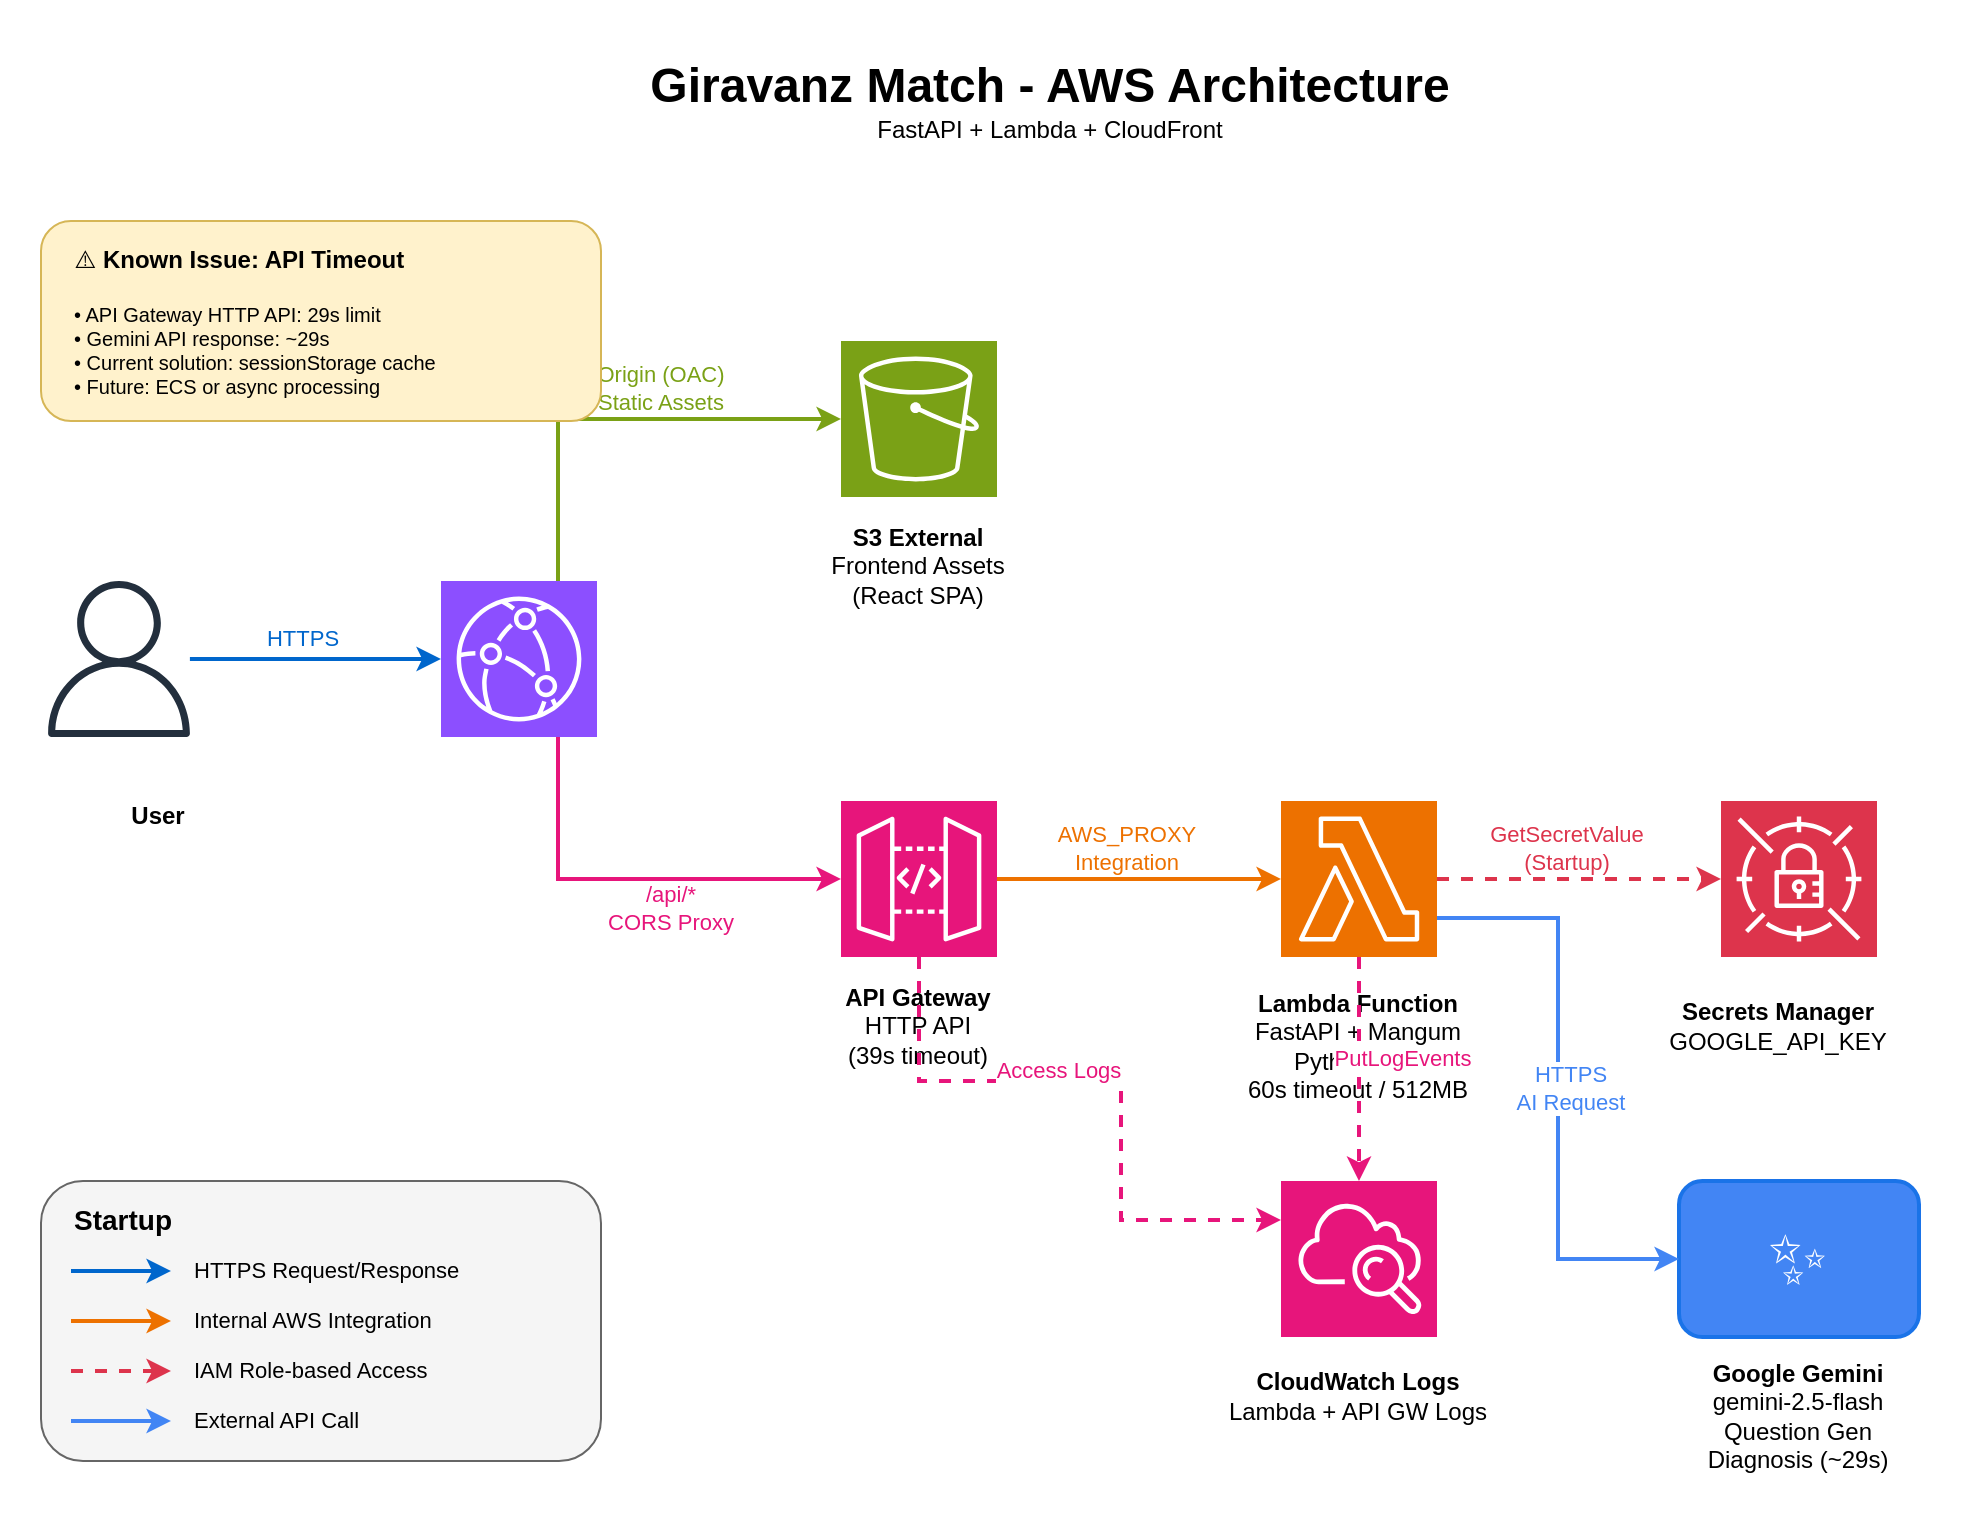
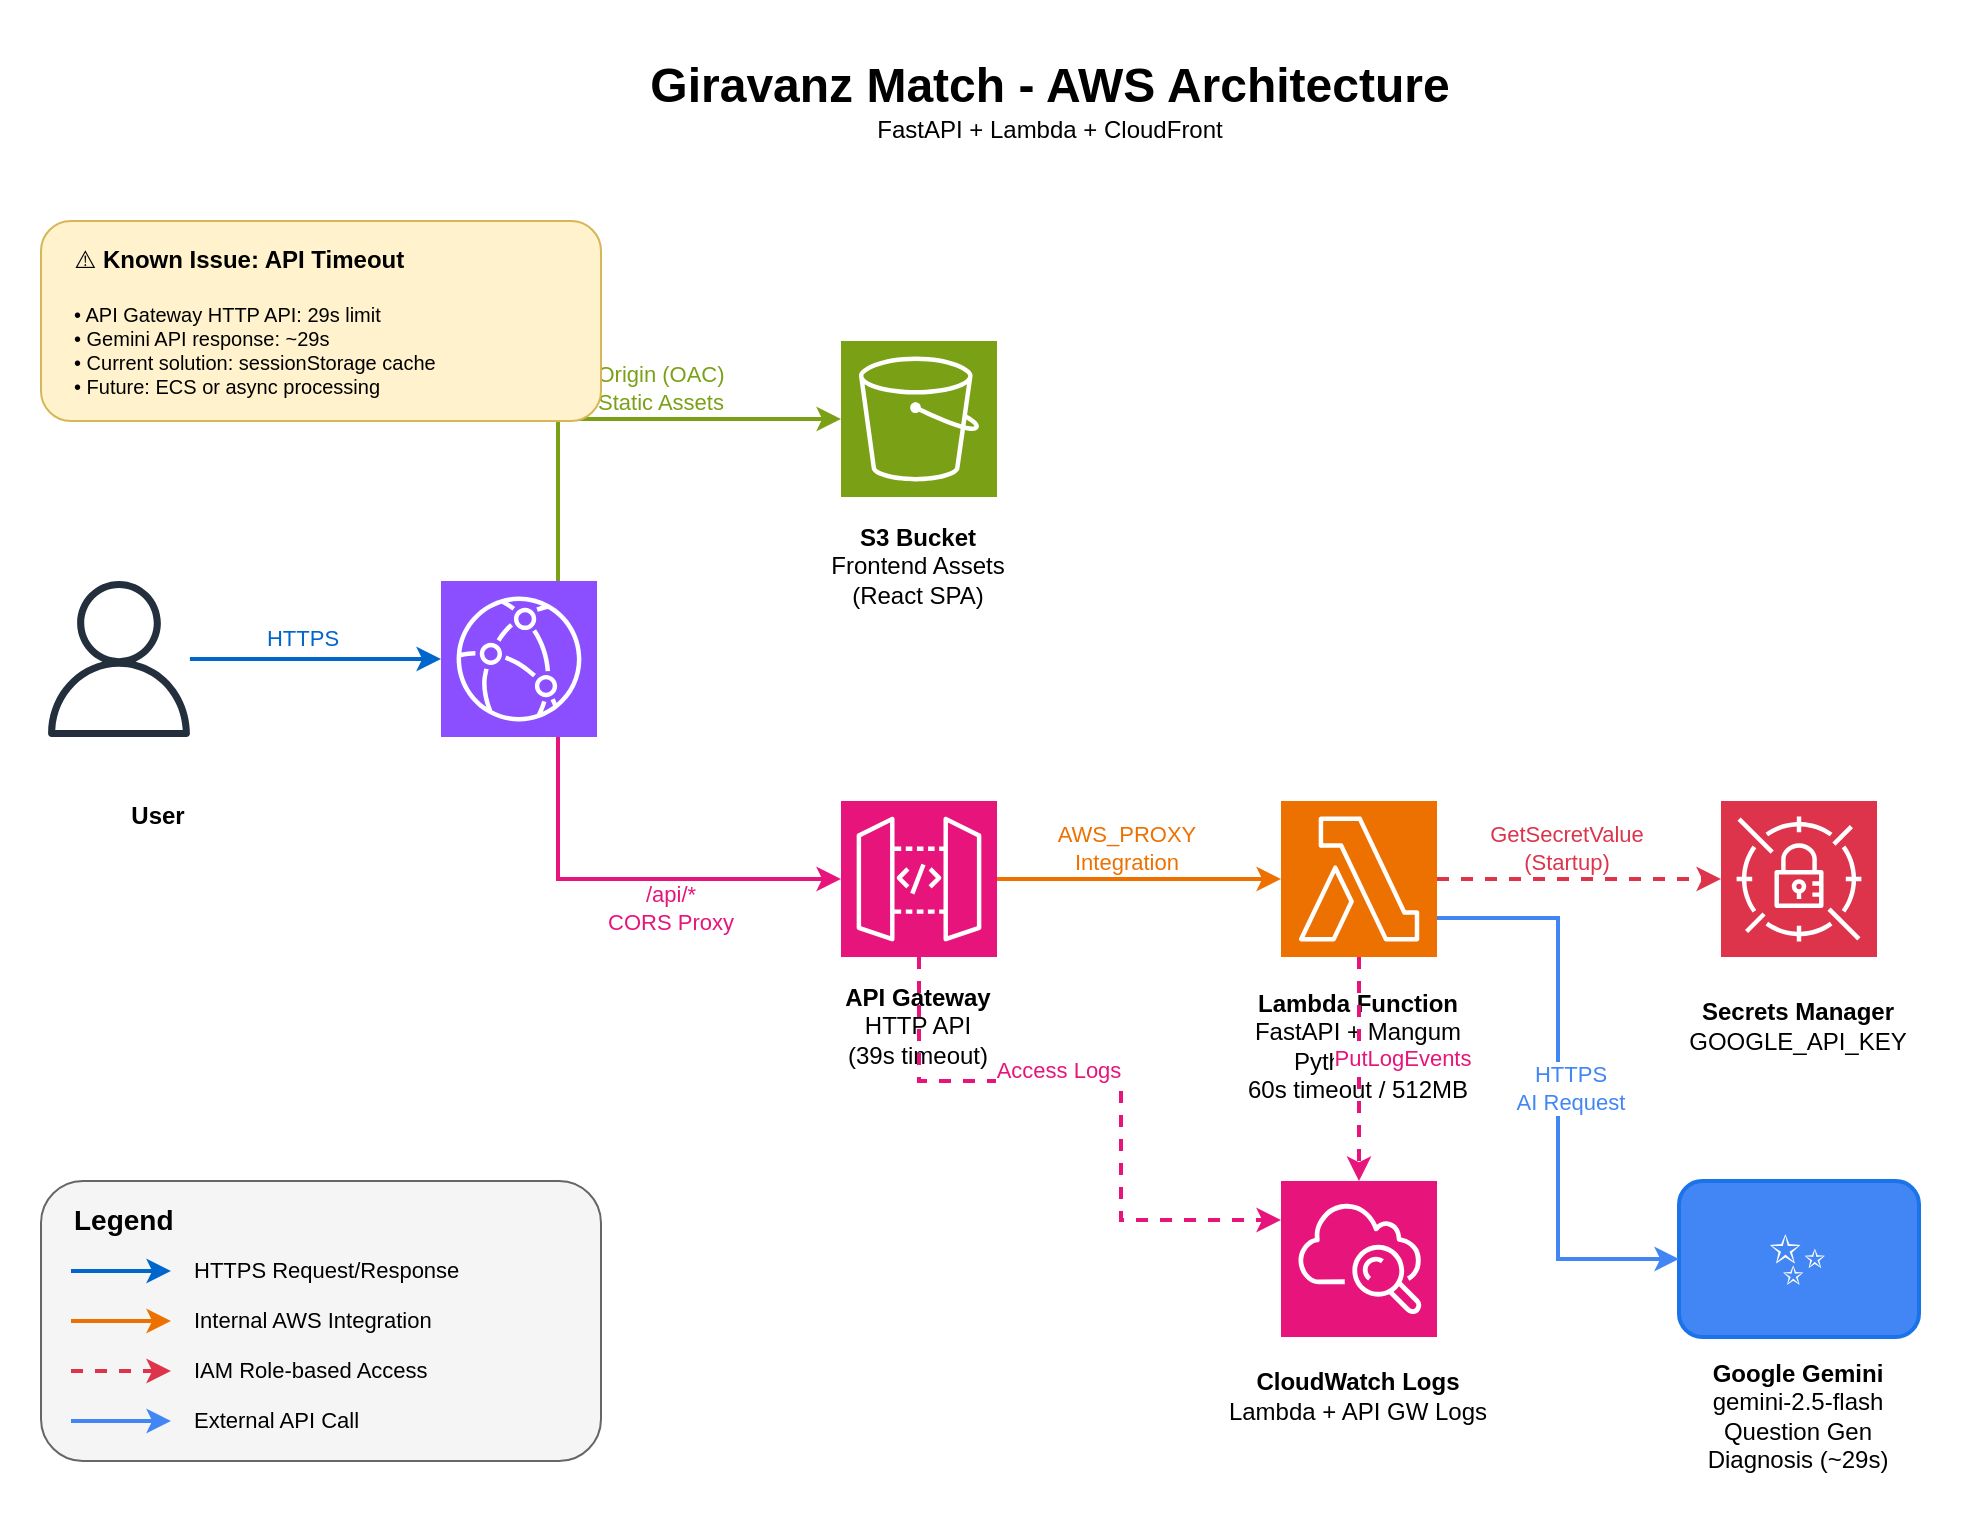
(919, 567) -> (919, 567)
(1779, 1027) -> (1799, 1027)
(130, 1221) -> (122, 1221)
